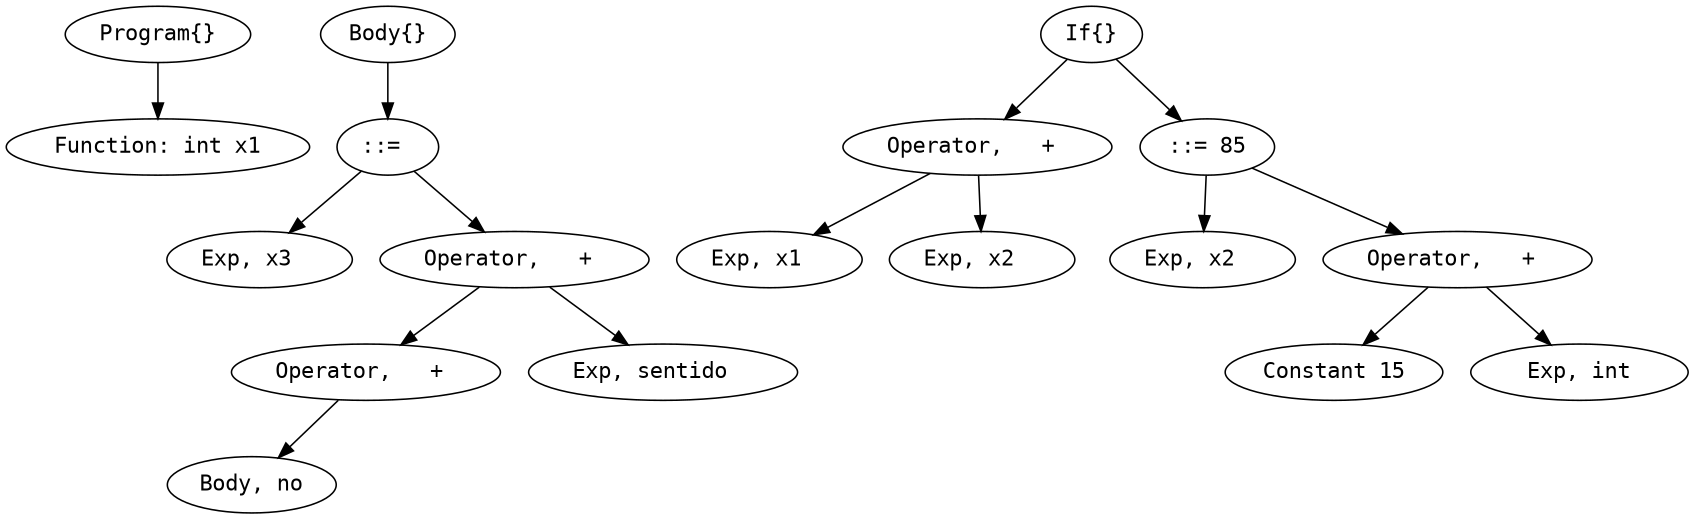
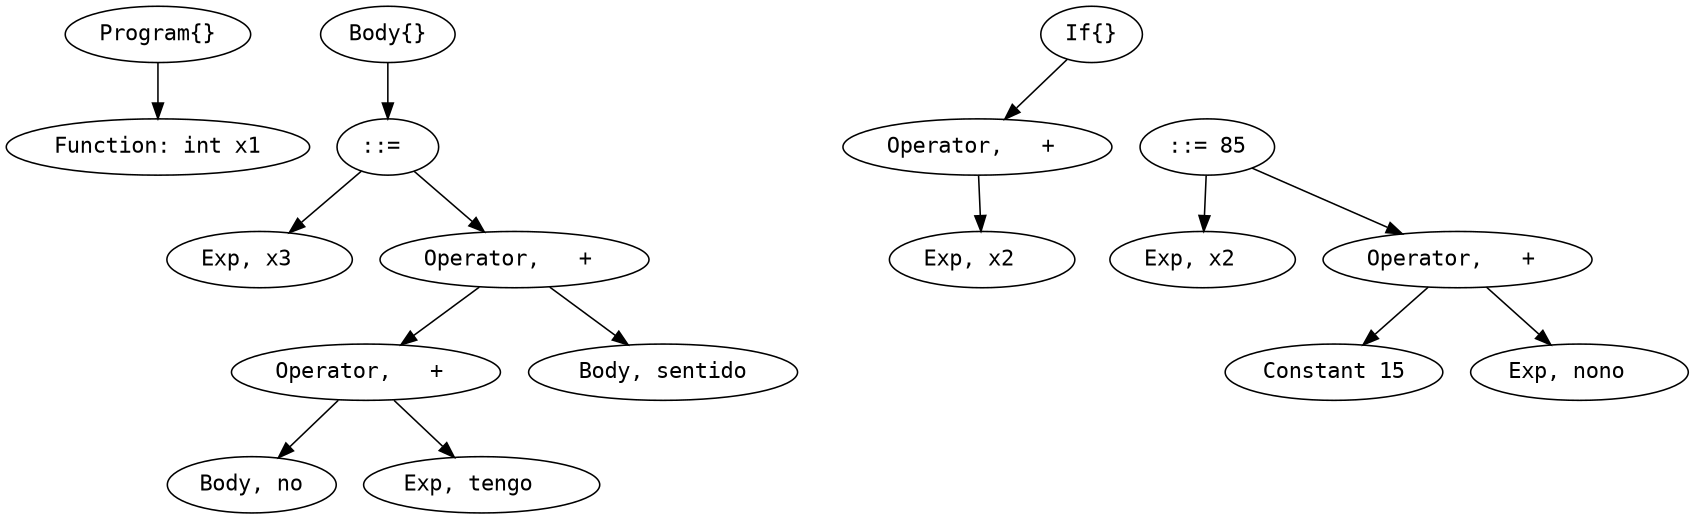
(1143, 84) -> none
(769, 260) -> none
(663, 372) -> (663, 372)
(1580, 372) -> (1580, 372)
none -> (482, 485)
